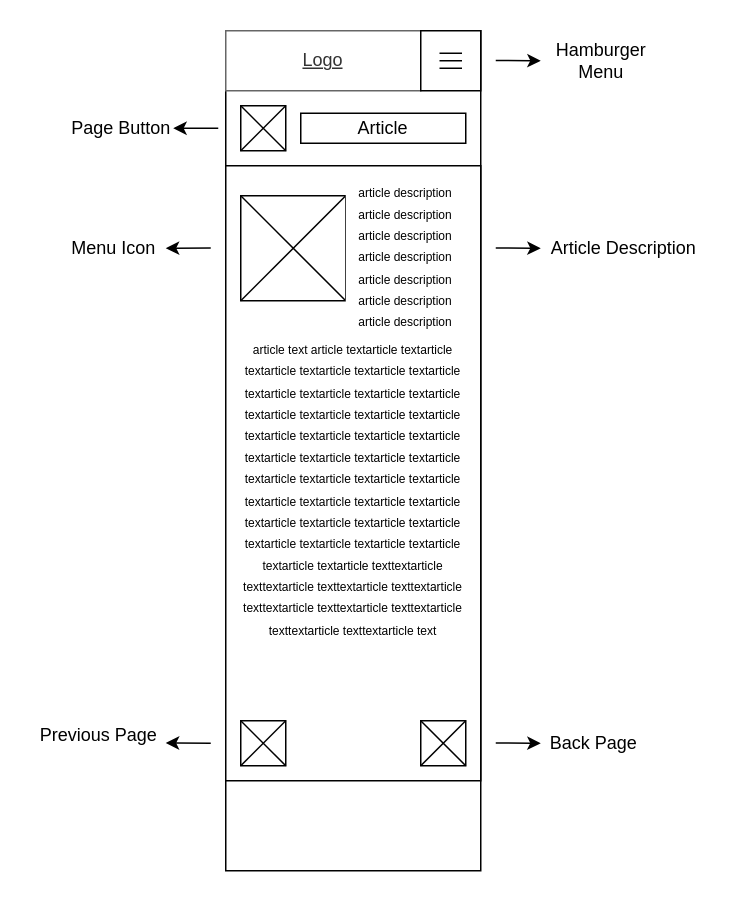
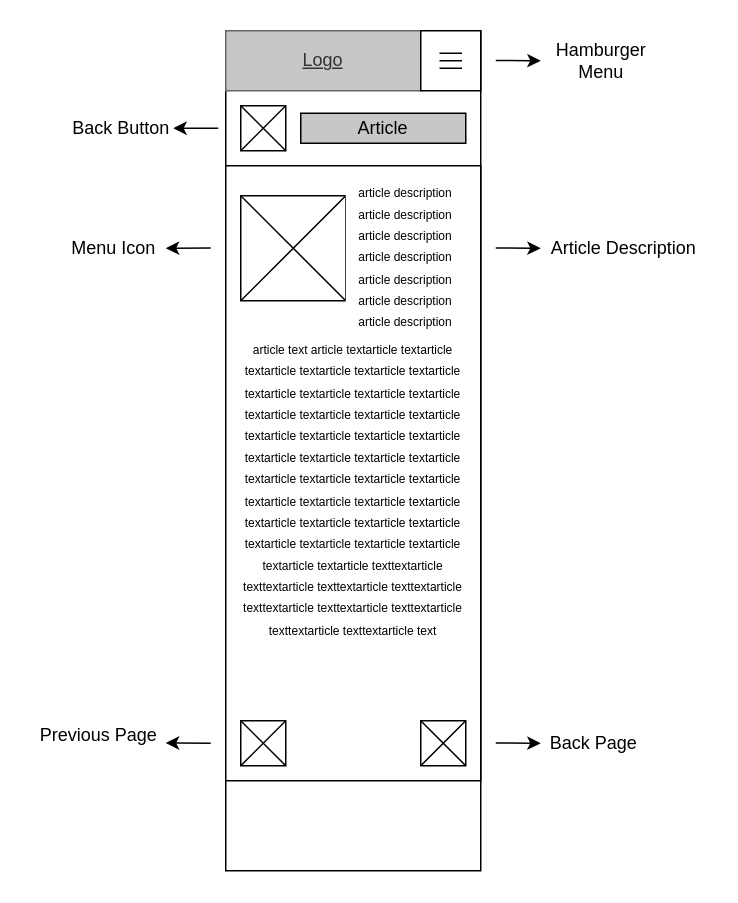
(323, 61) -> (323, 61)
(122, 128) -> (122, 128)
(383, 128) -> (383, 128)
